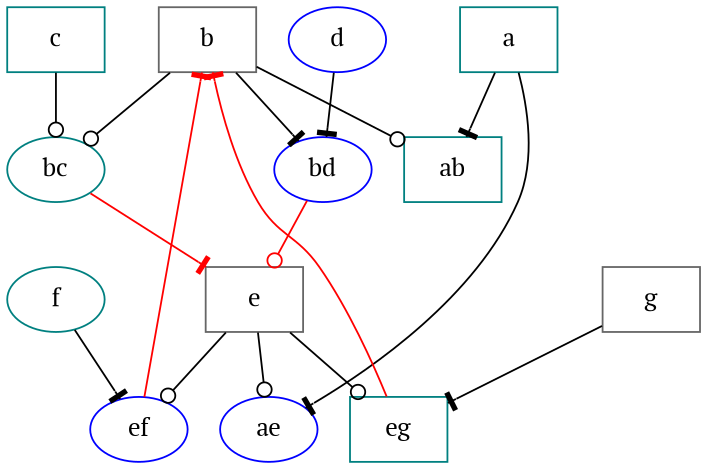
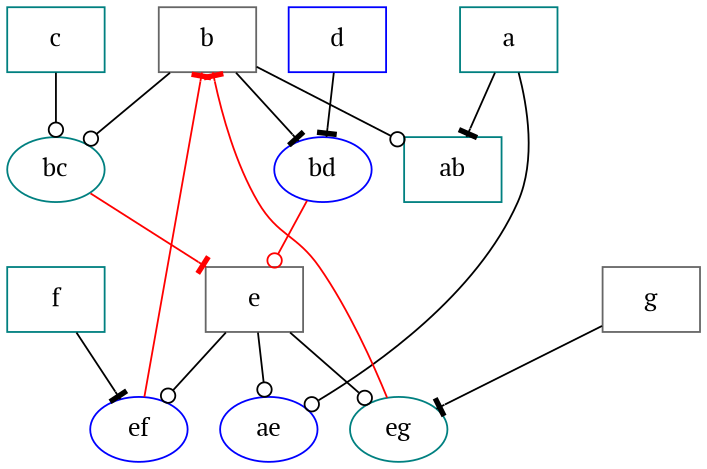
(337, 40) -> (337, 40)
(476, 269) -> (478, 267)
(56, 299) -> (56, 299)
(399, 429) -> (399, 429)
